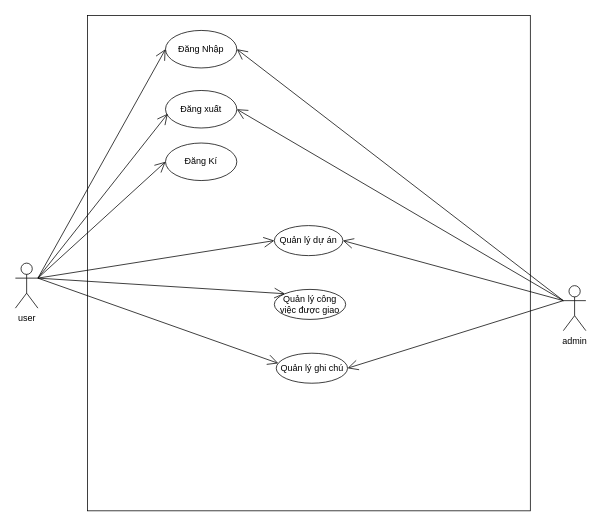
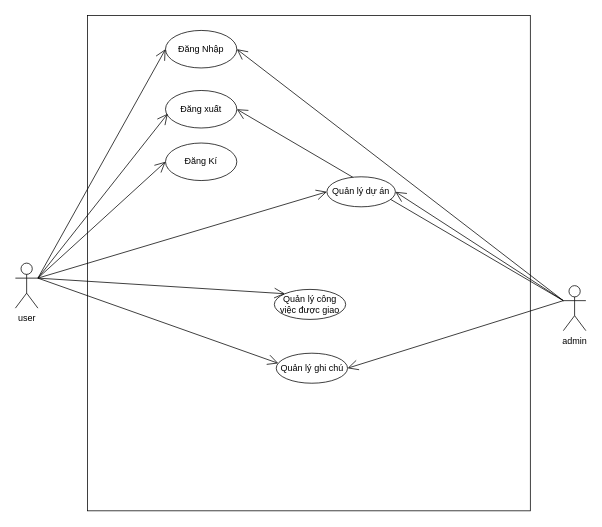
(308, 240) -> (361, 192)
